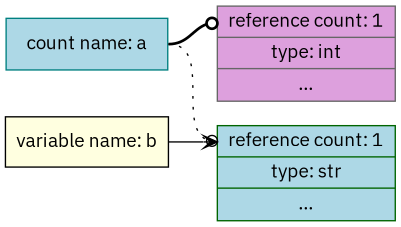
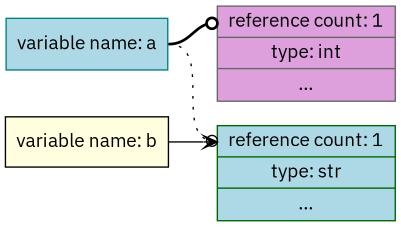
(87, 44) -> (87, 44)
